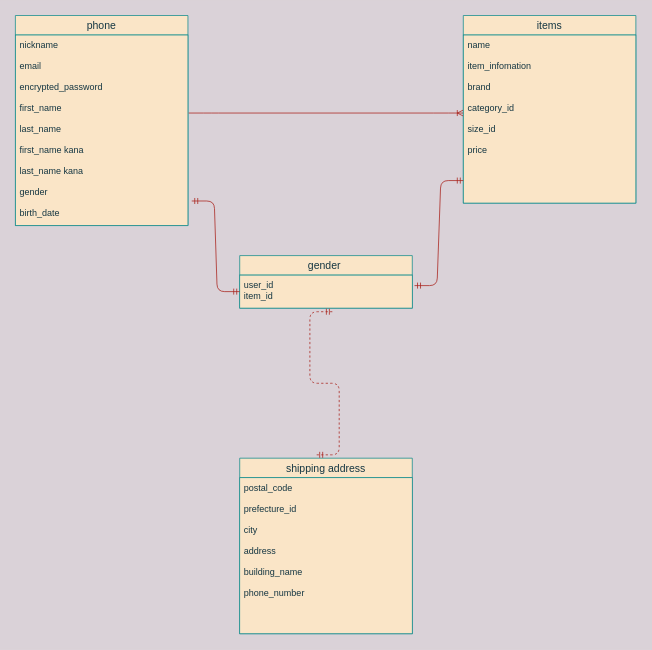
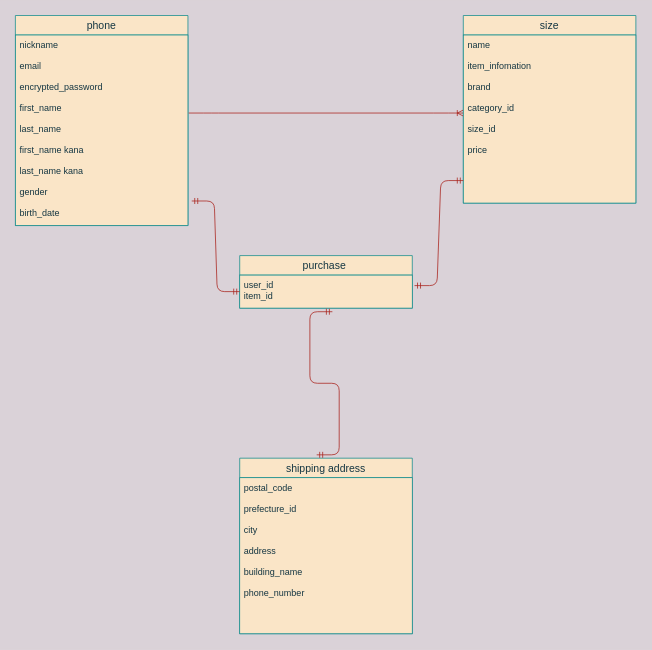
(549, 26) -> (549, 26)
(326, 266) -> (326, 266)
(325, 383) -> (325, 383)
